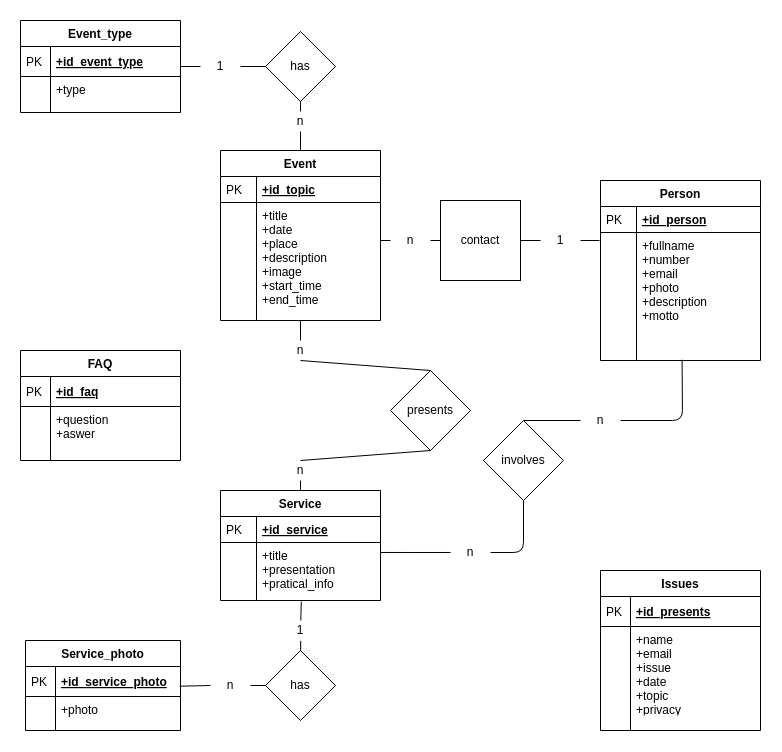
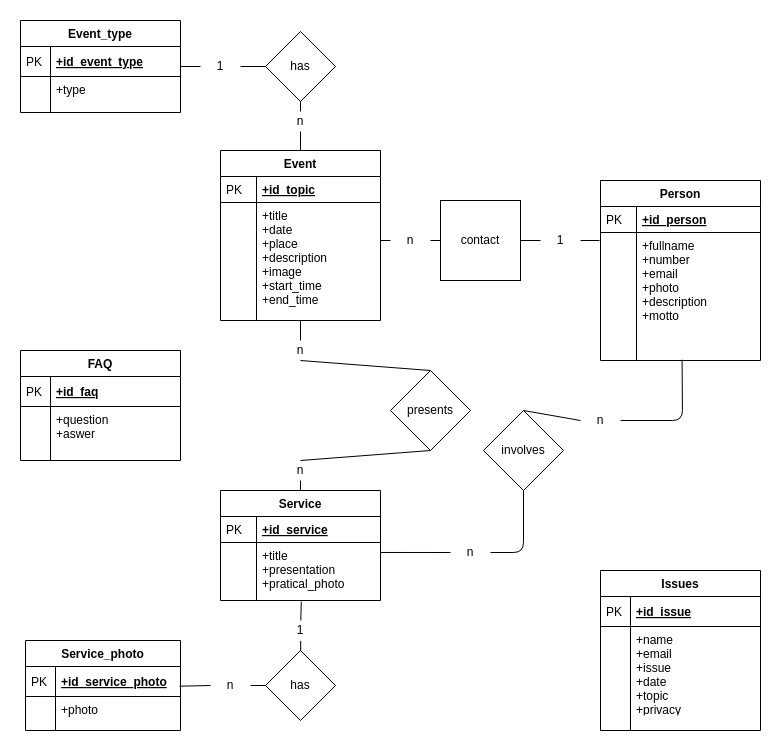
(524, 461) -> (524, 451)
(279, 556) -> (279, 556)
(675, 612) -> (663, 612)
